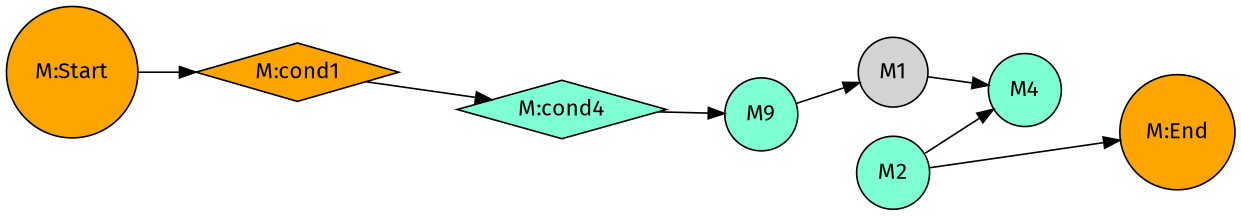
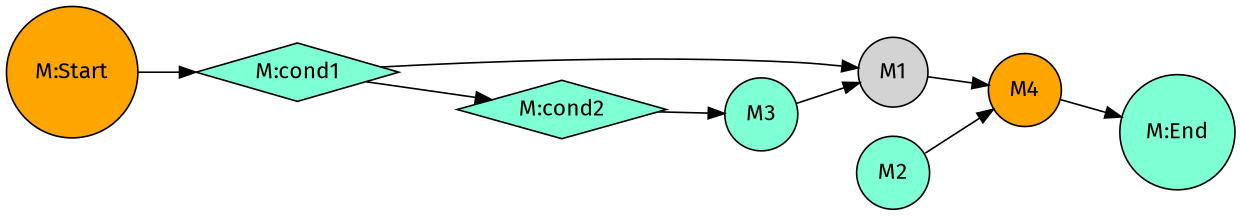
none -> (611, 59)
(297, 72) -> (297, 72)
(1025, 90) -> (1025, 90)
(562, 110) -> (562, 110)
(761, 114) -> (761, 114)
(1177, 132) -> (1177, 132)
(1017, 155) -> (1083, 106)
